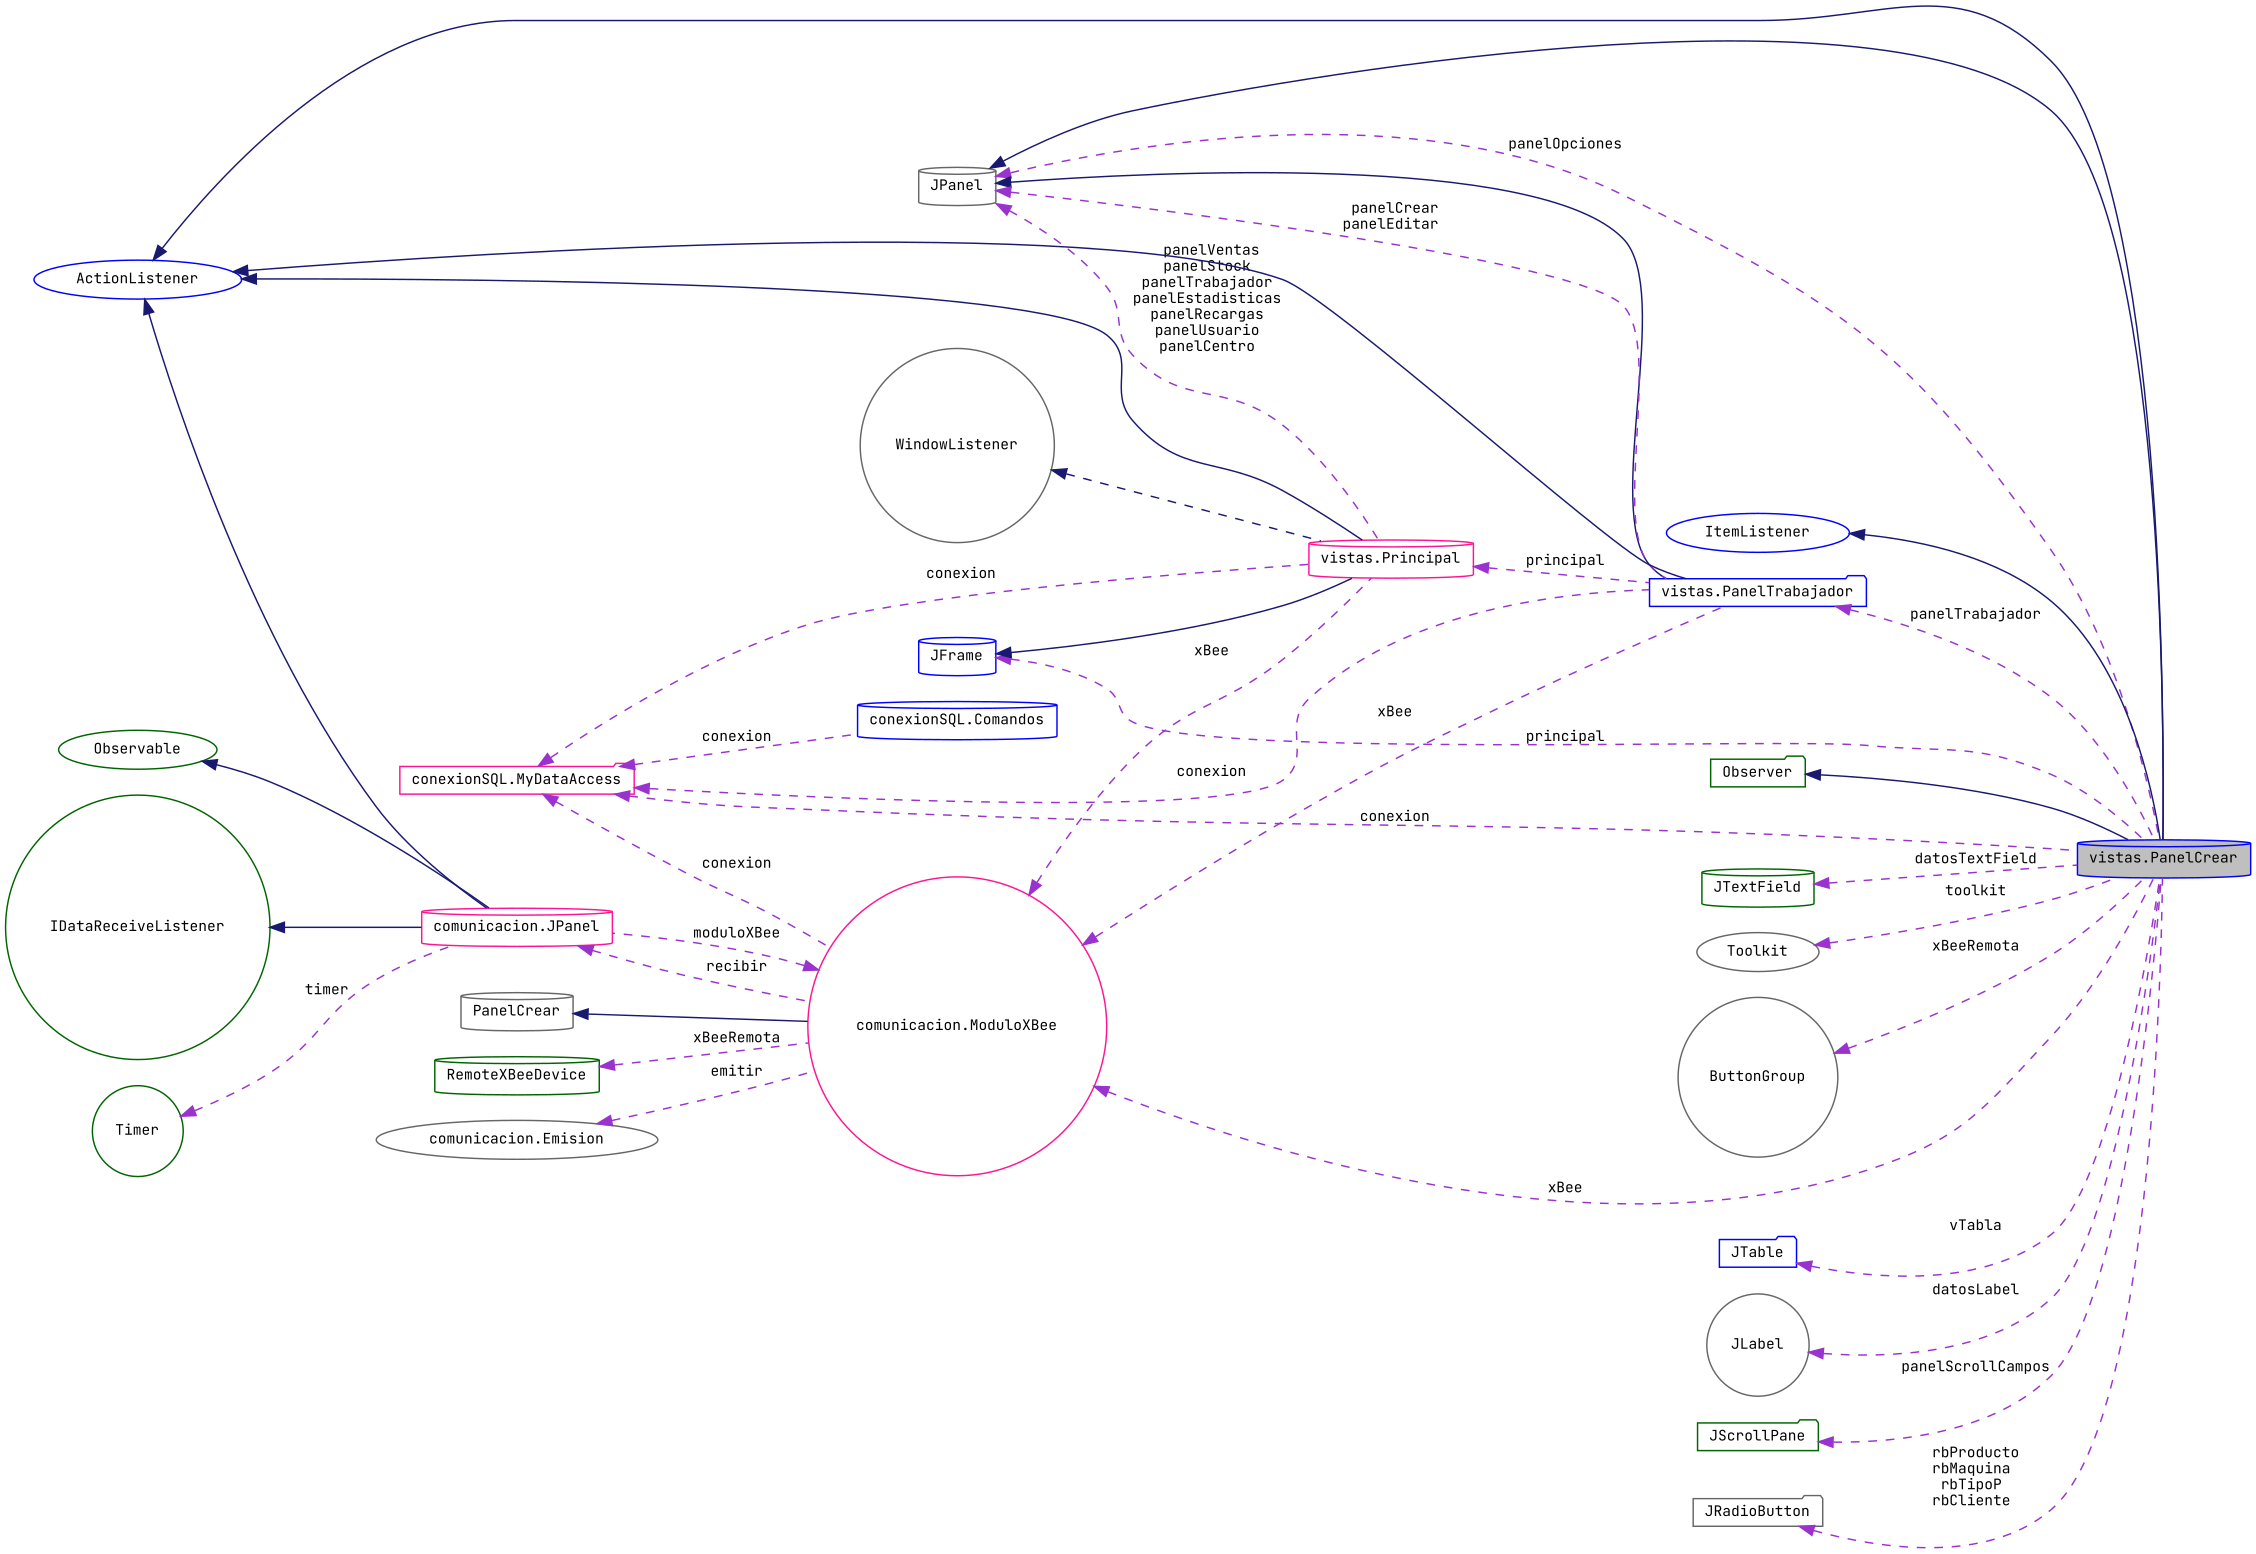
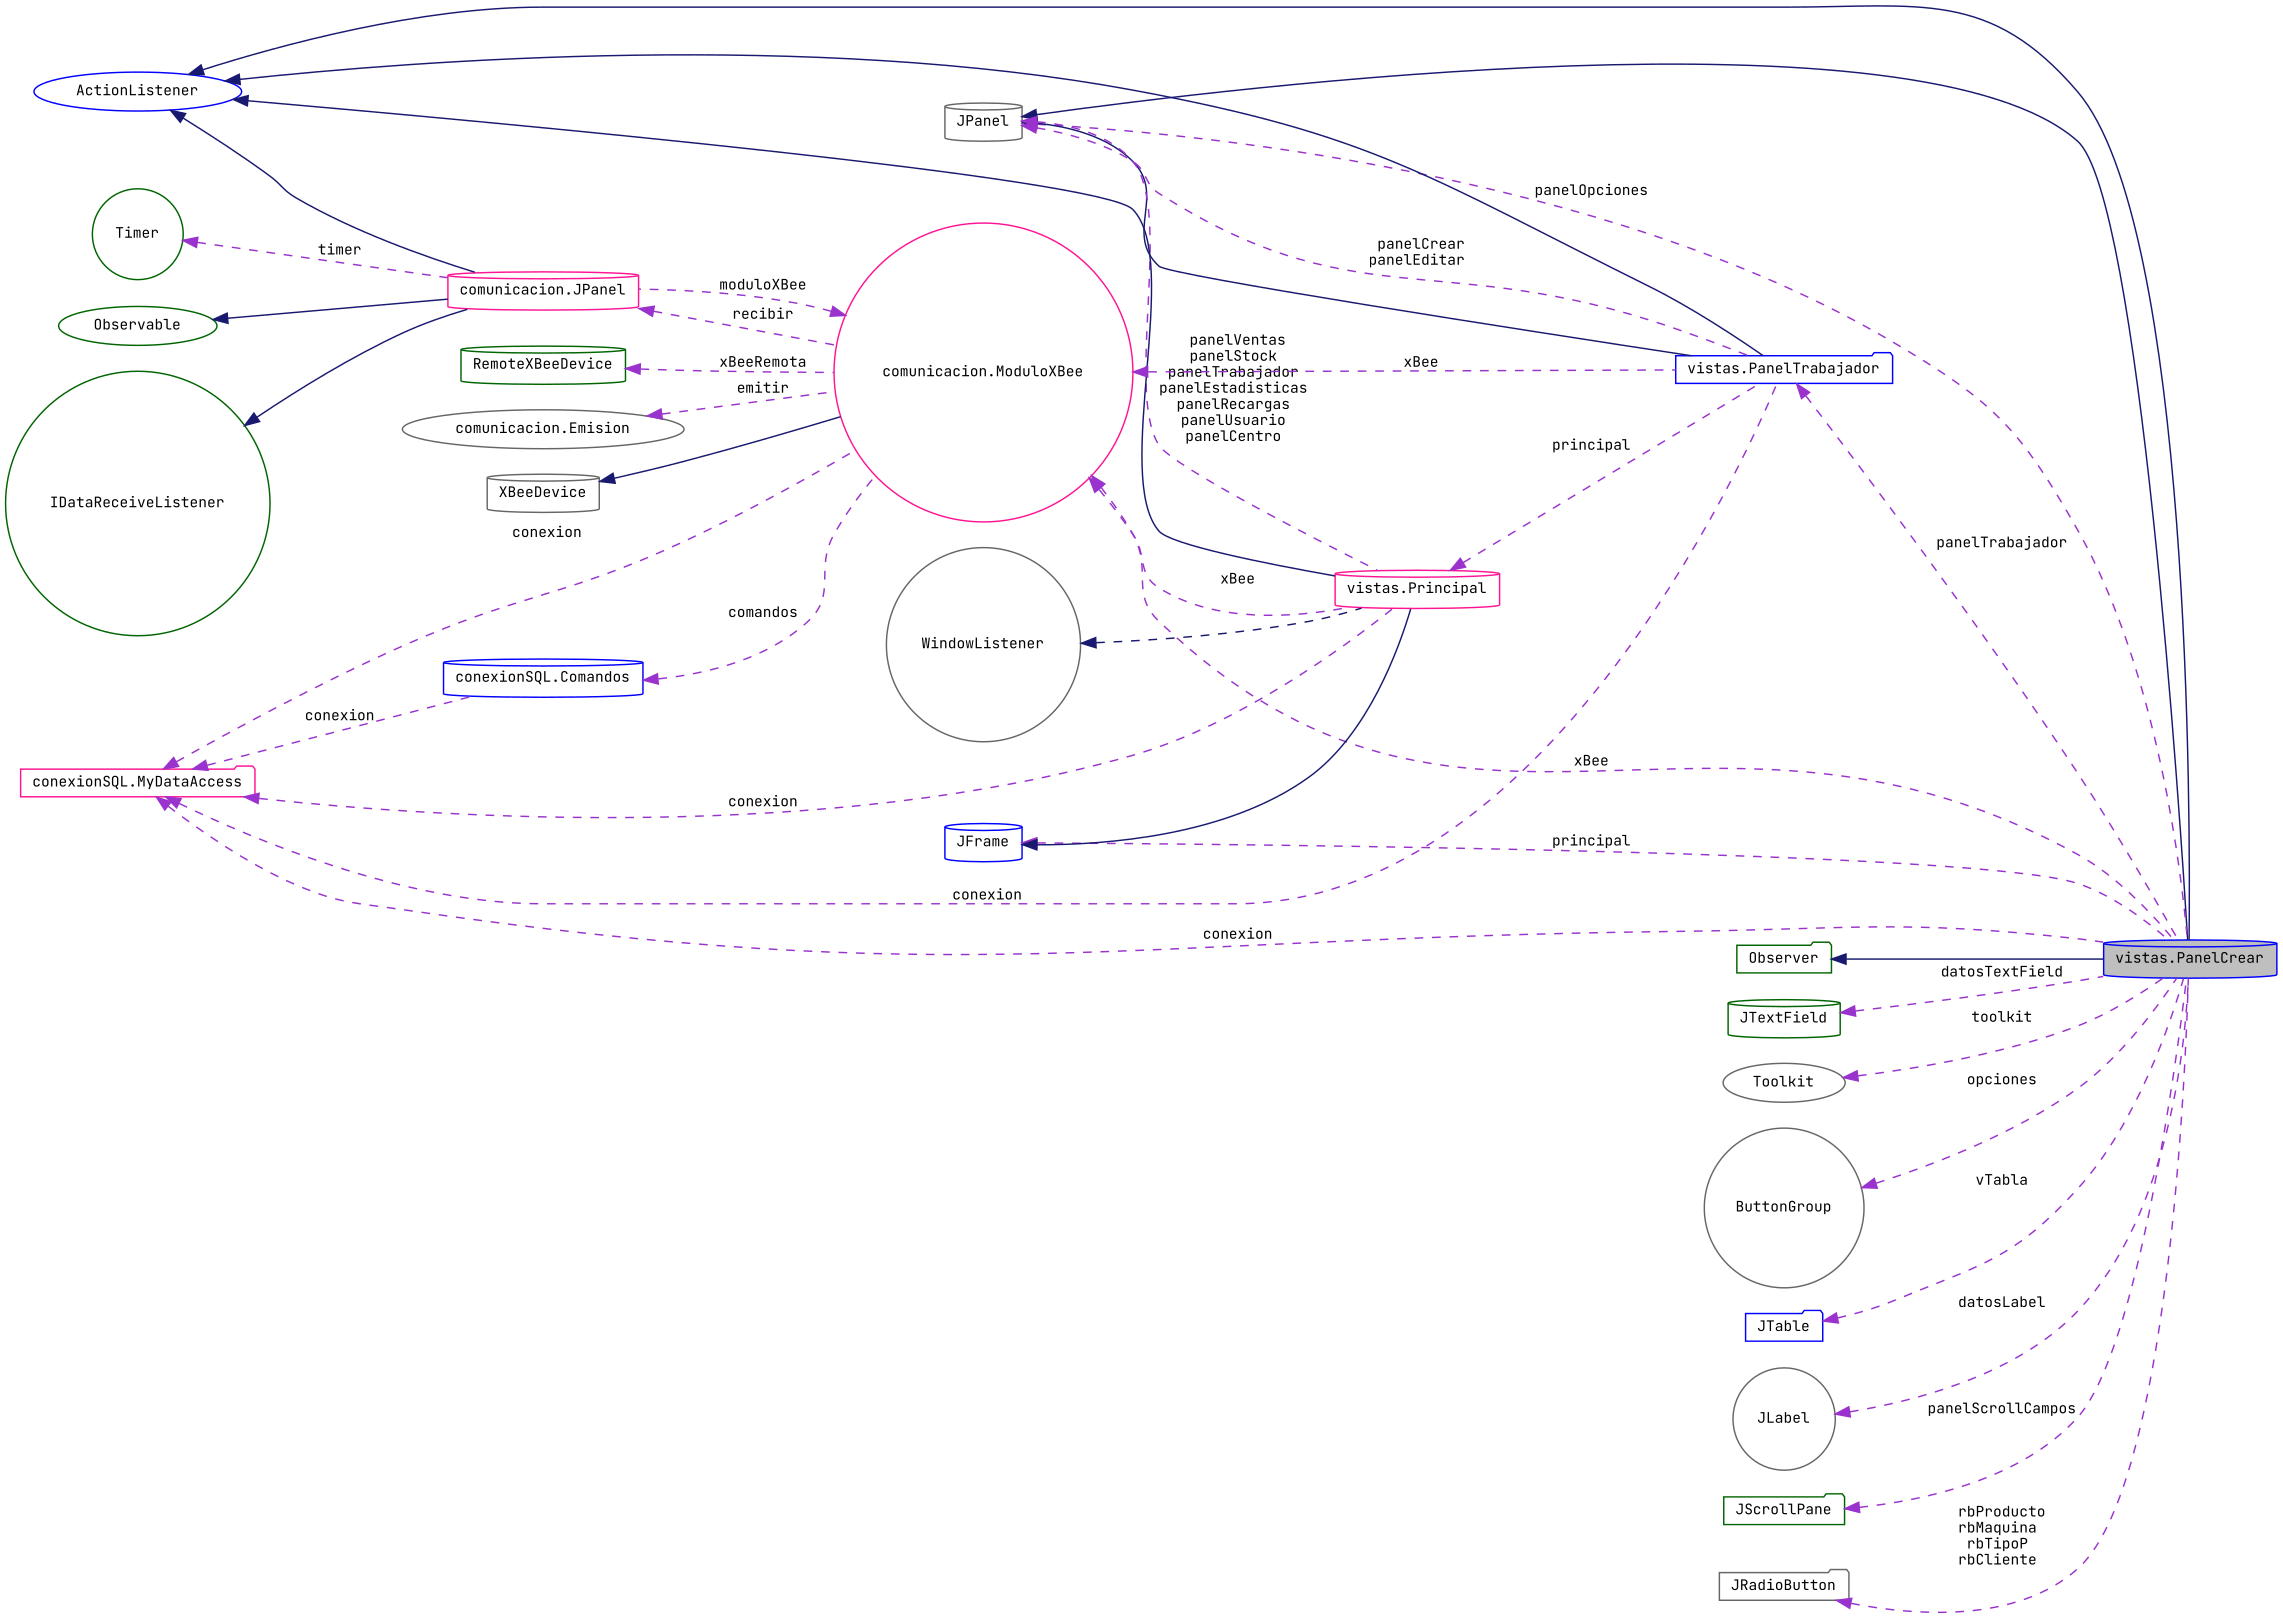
(1758, 533) -> none
none -> (809, 621)
(1972, 947) -> (1998, 1081)
(517, 1012) -> (543, 493)
